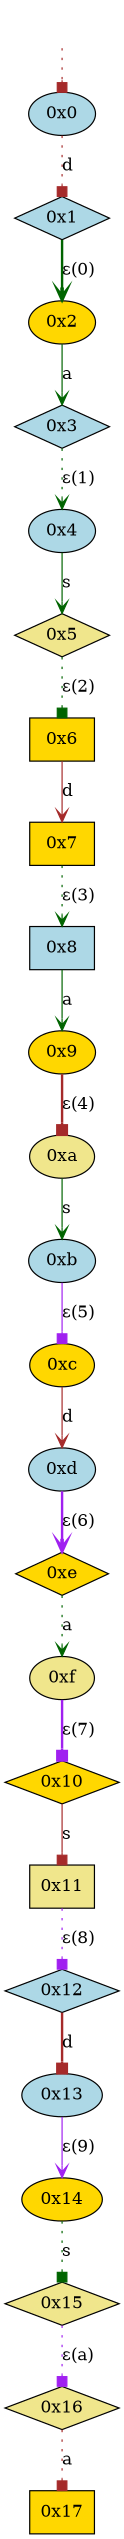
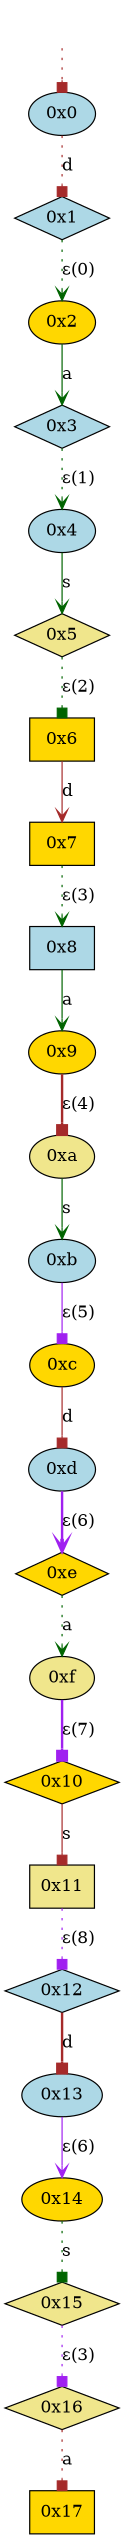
(62, 264) -> (62, 264)
(62, 1411) -> (62, 1411)
(79, 2147) -> (79, 2147)
(78, 2356) -> (79, 2356)
